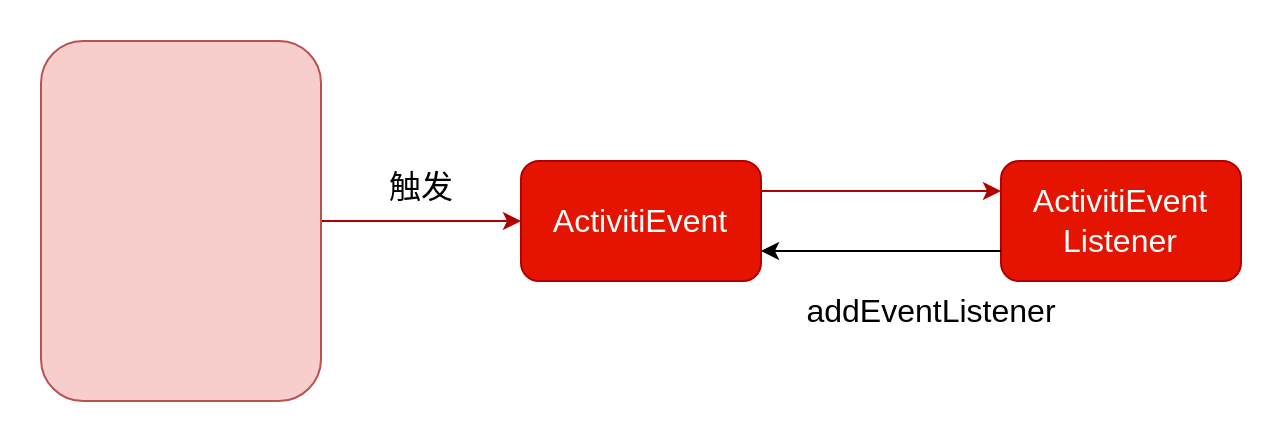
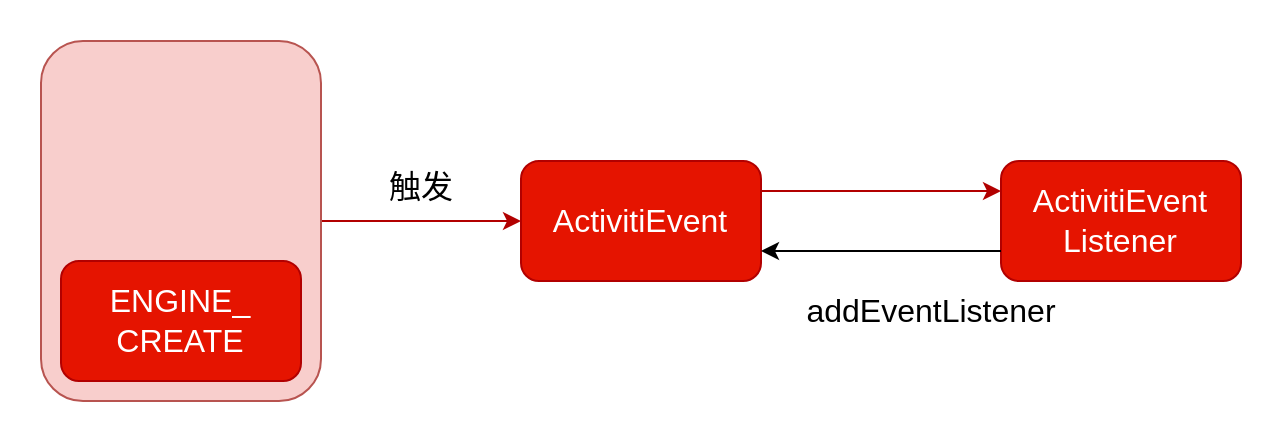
none -> (181, 321)
